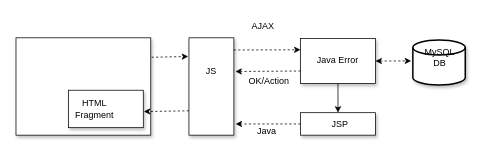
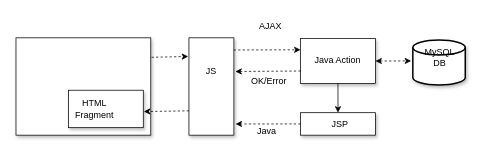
(263, 27) -> (270, 27)
(338, 60) -> (338, 60)
(269, 81) -> (269, 81)
